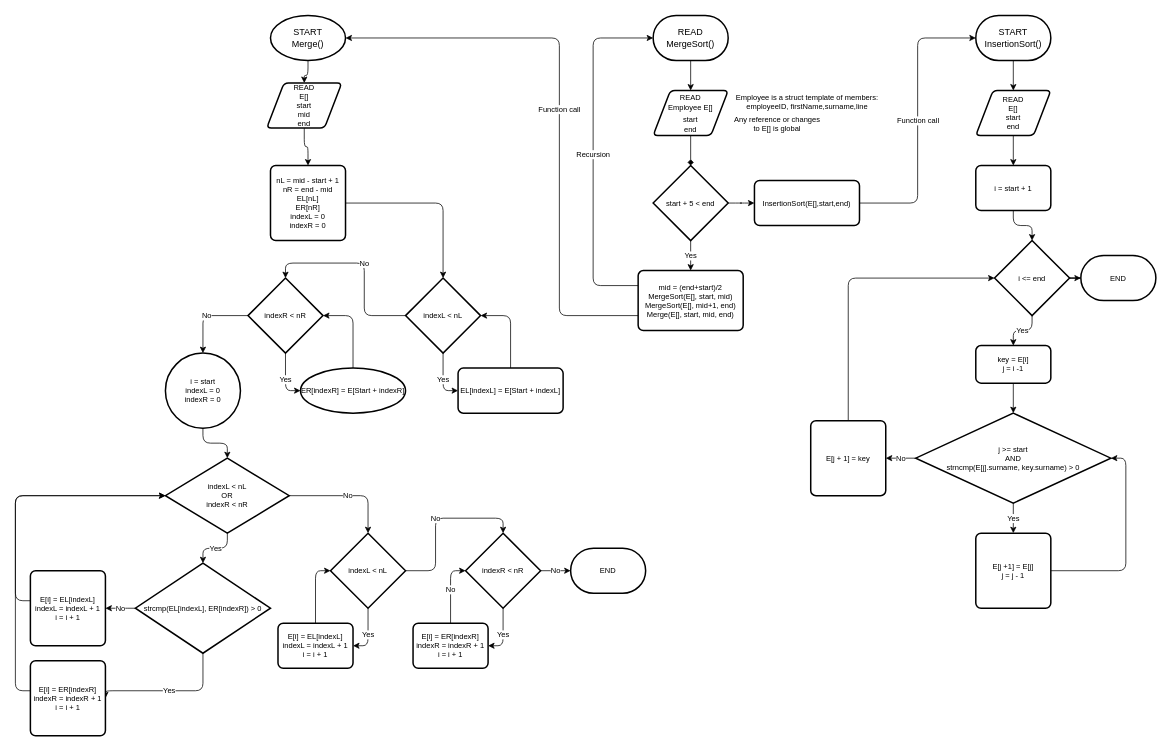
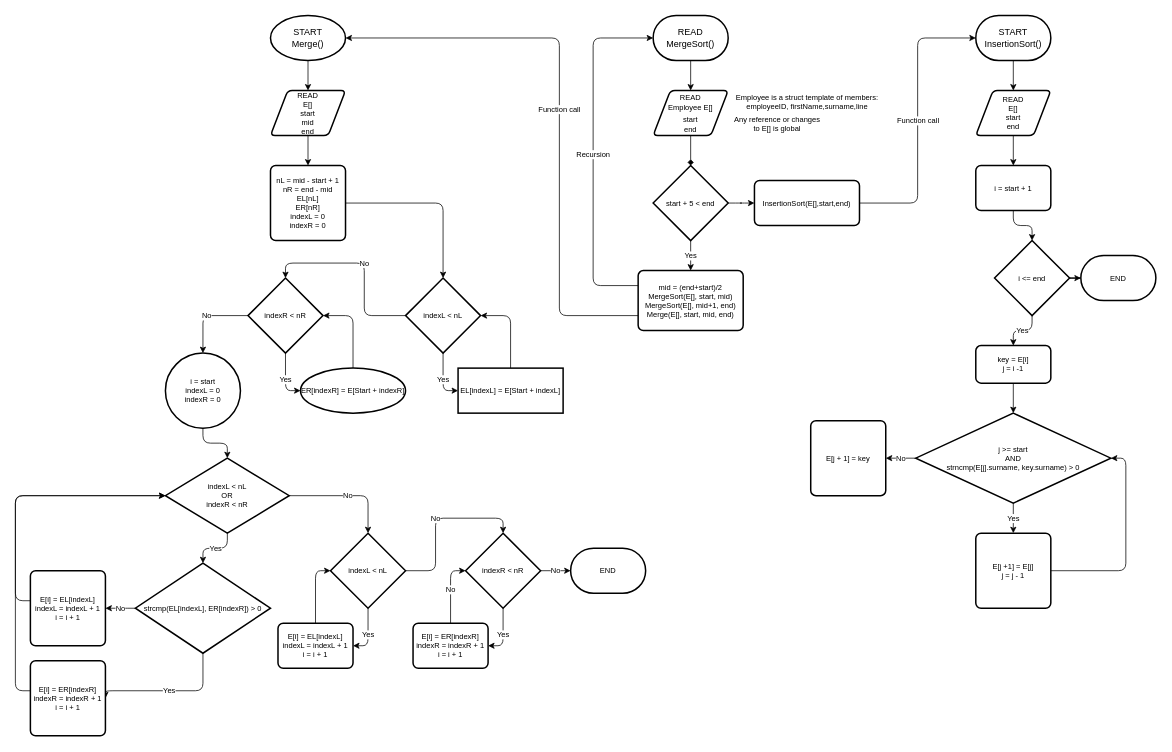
(304, 105) -> (308, 113)
(848, 347) -> none
(510, 390) -> (510, 390)
